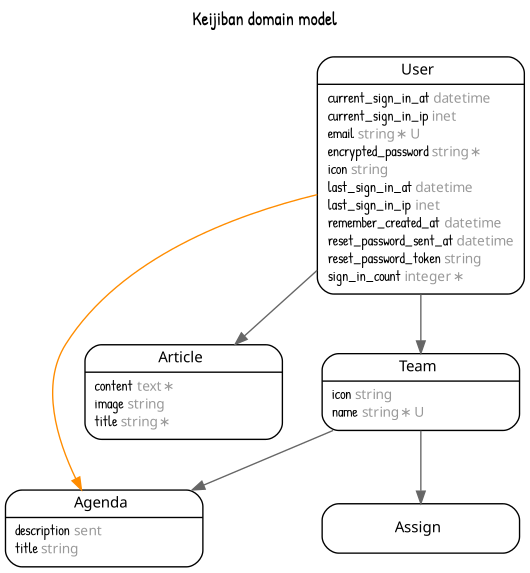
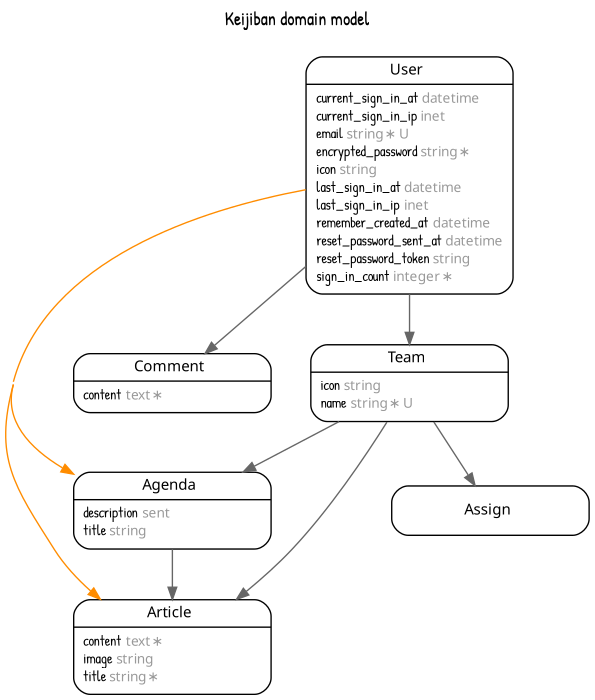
(281, 303) -> (132, 248)
none -> (172, 383)
none -> (323, 513)
none -> (172, 568)
